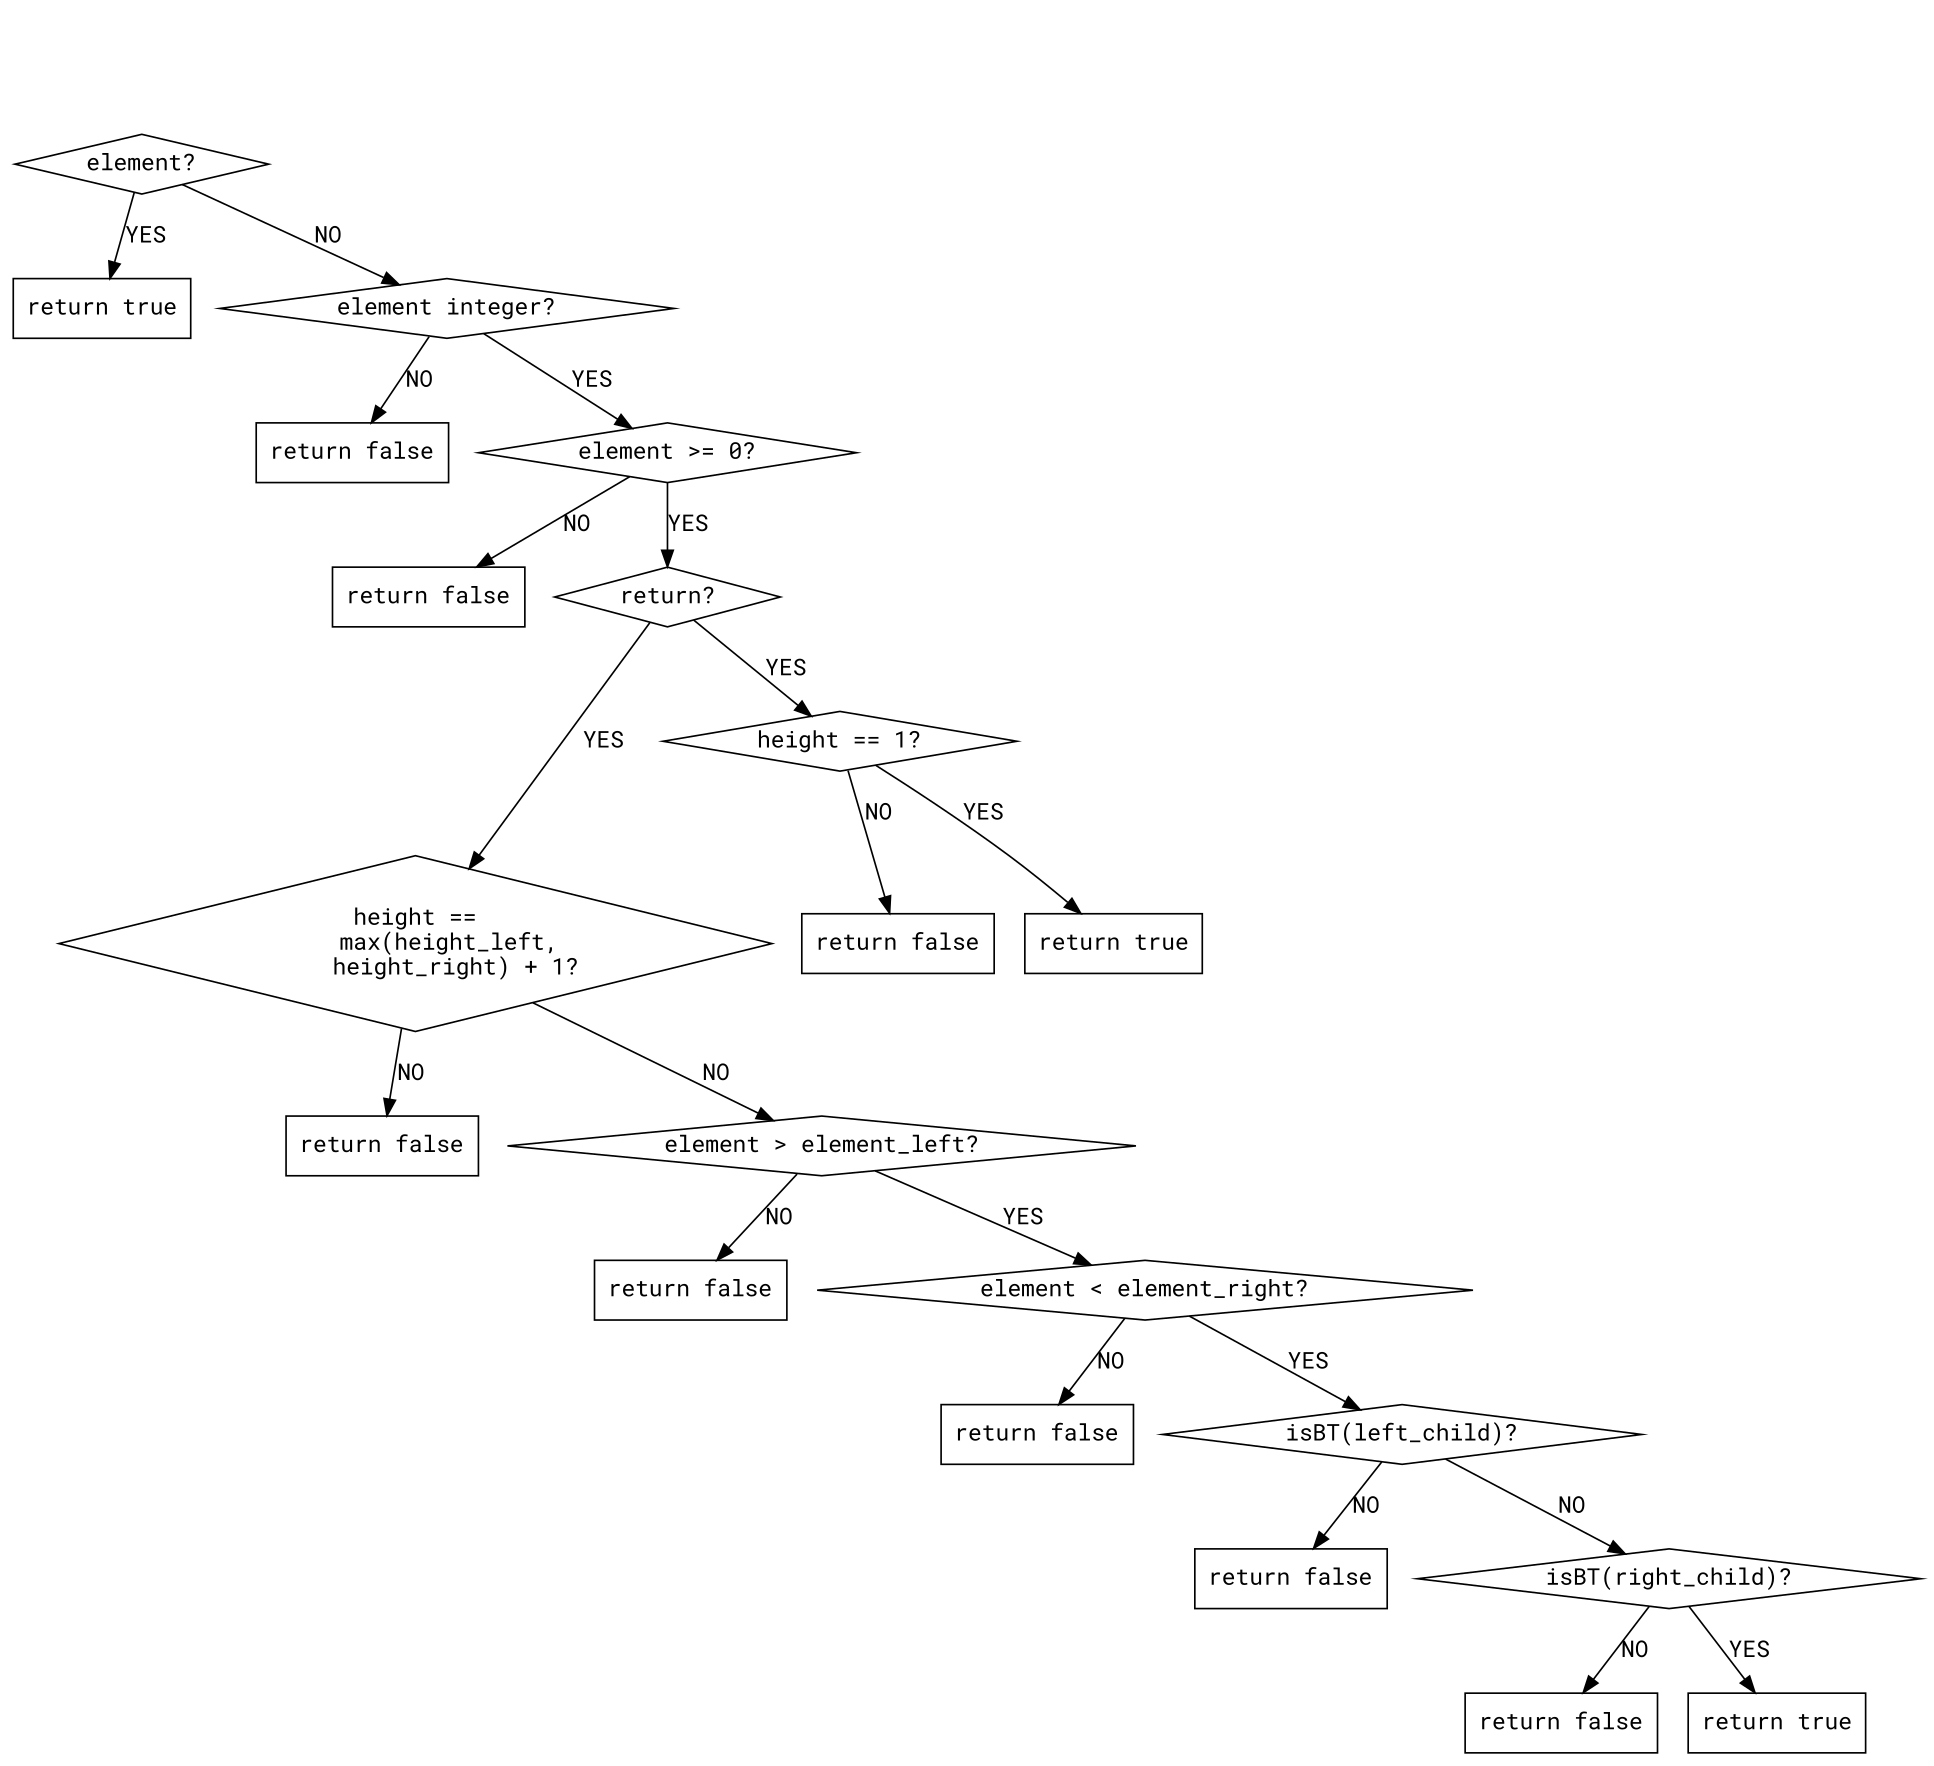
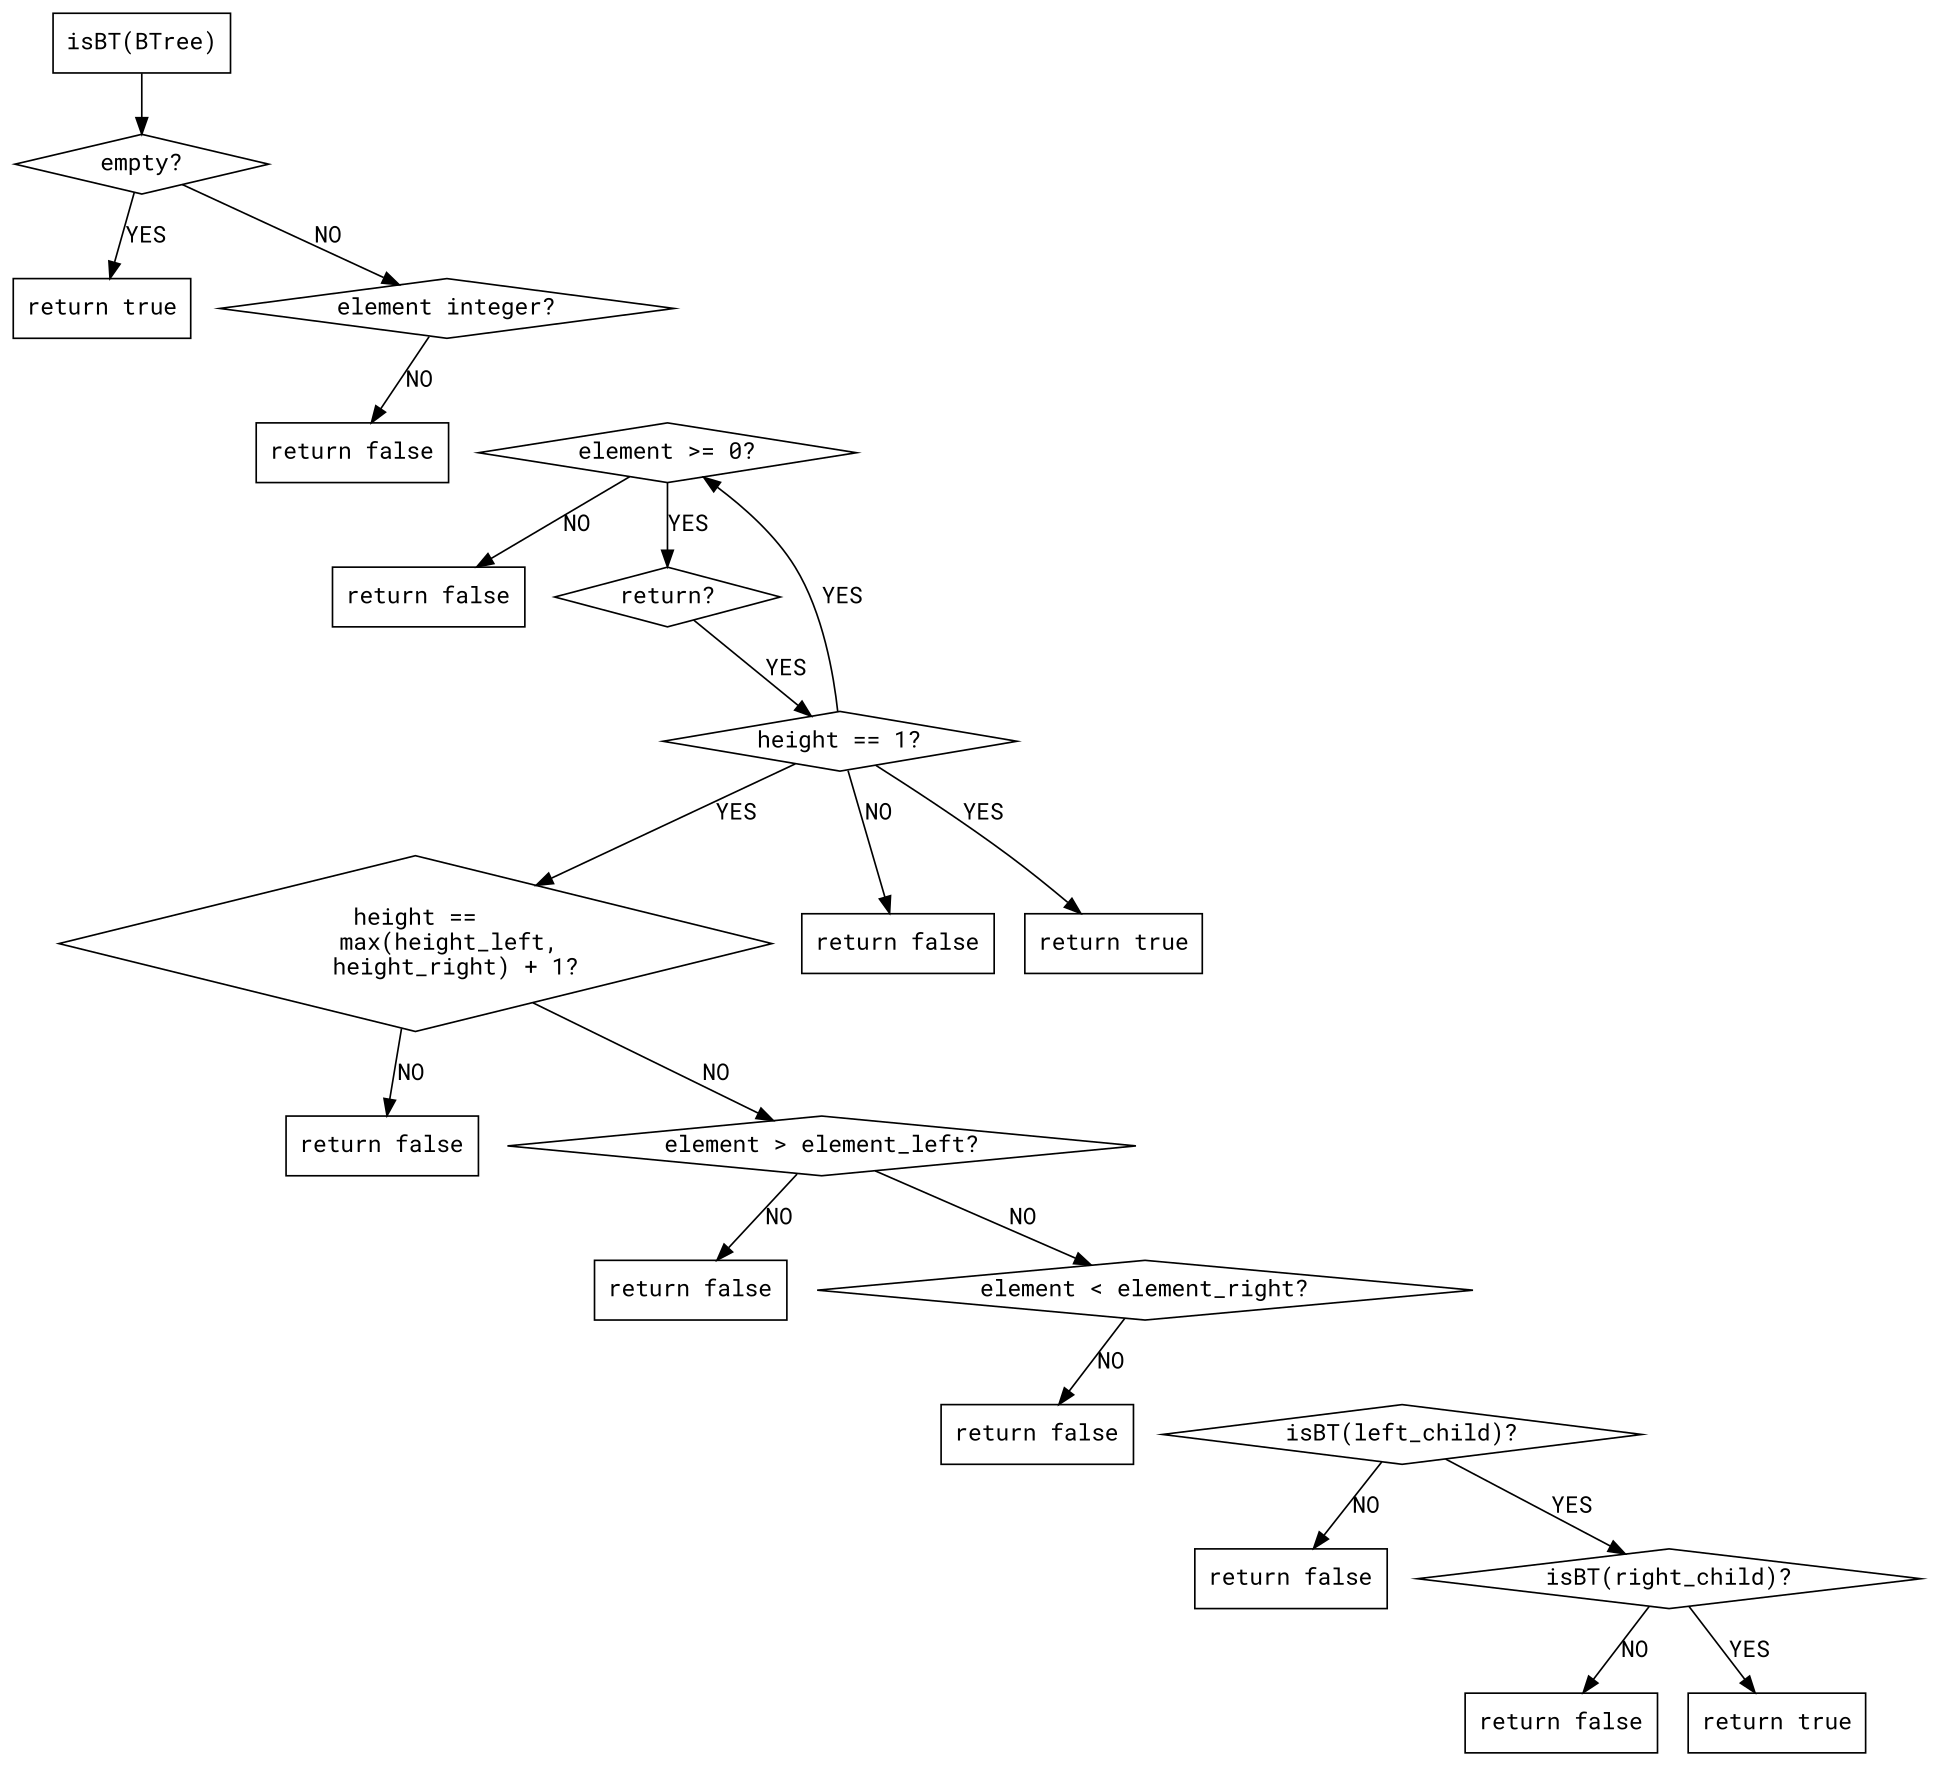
none -> (142, 43)
(142, 164) -> (142, 164)
(551, 376) -> (805, 584)
(564, 739) -> (673, 821)
(1023, 1218) -> (1023, 1218)
(1267, 1359) -> none
(1572, 1507) -> (1572, 1507)
